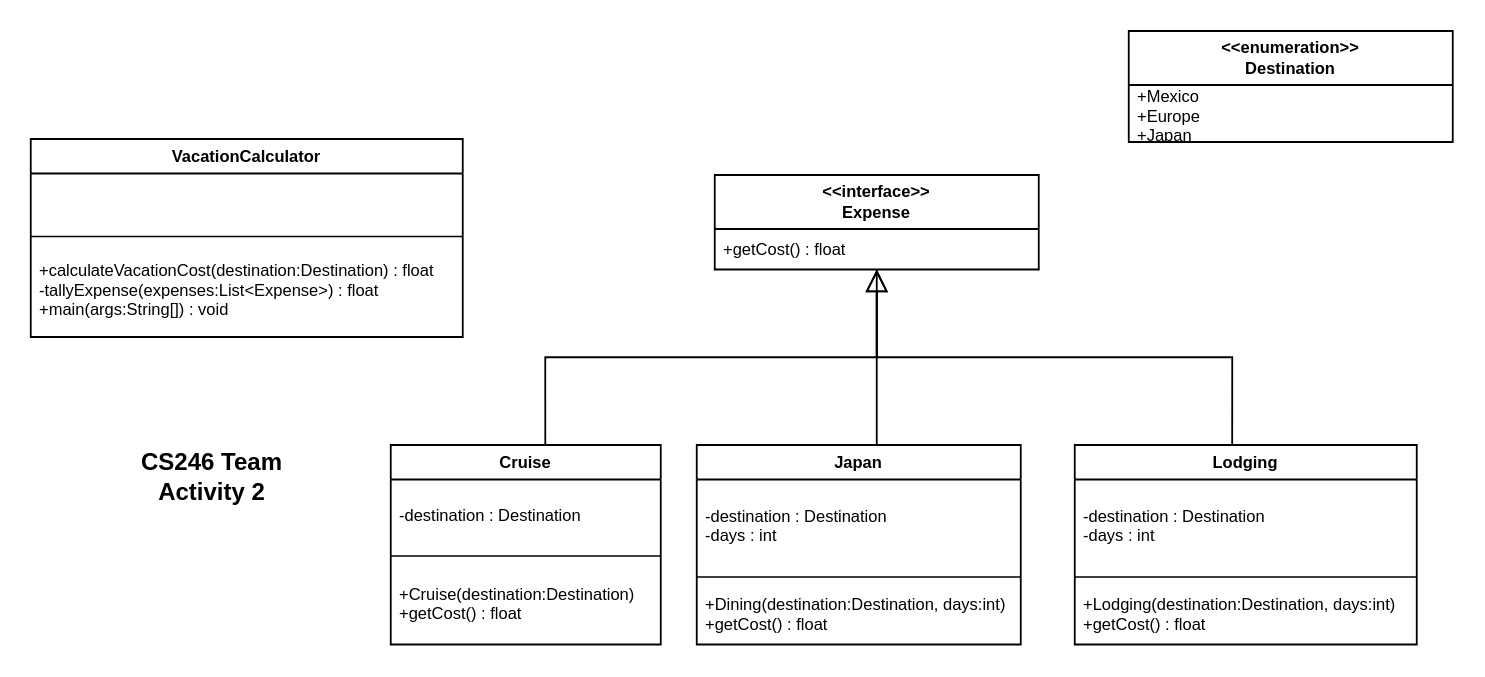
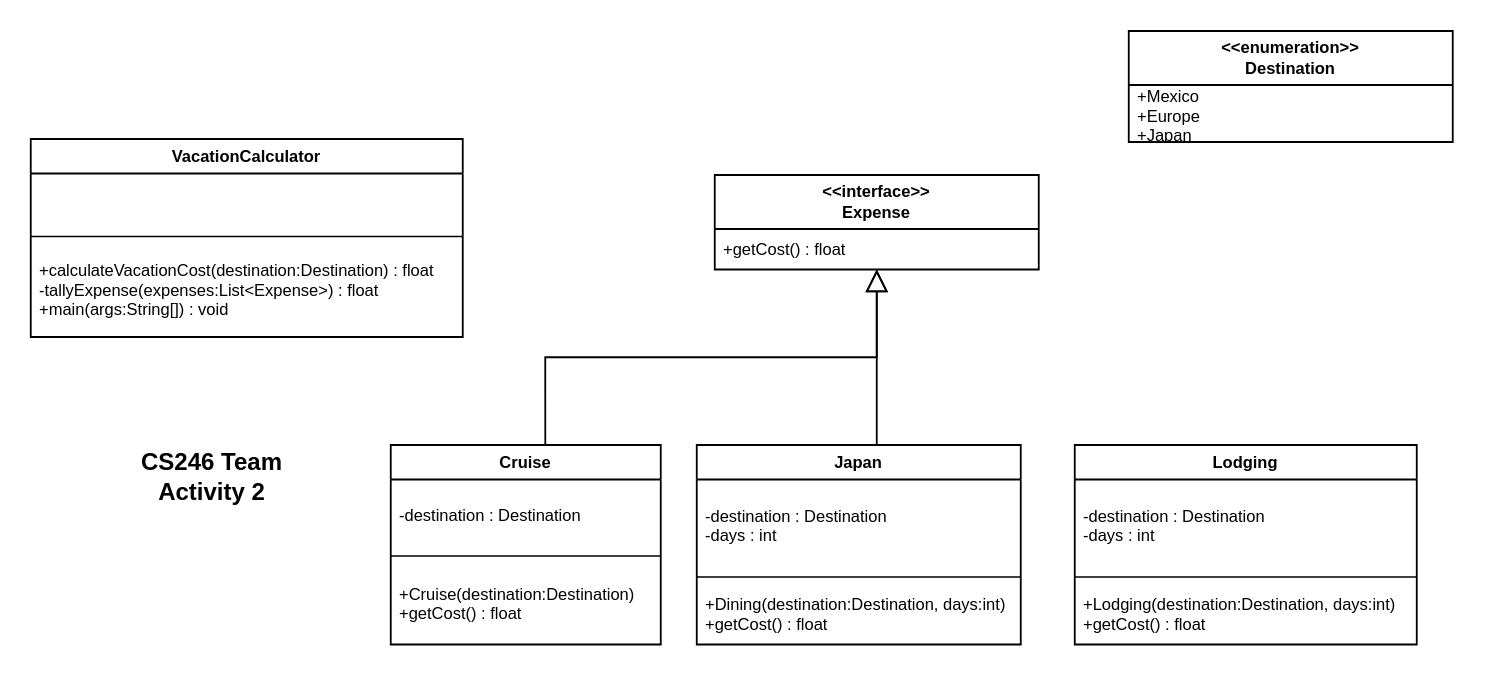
(877, 282) -> (877, 359)
(1104, 357) -> none
